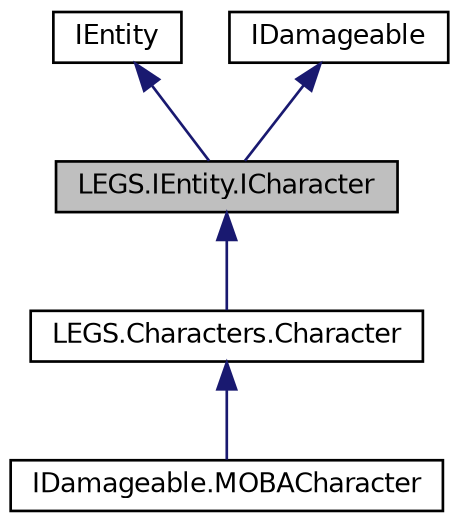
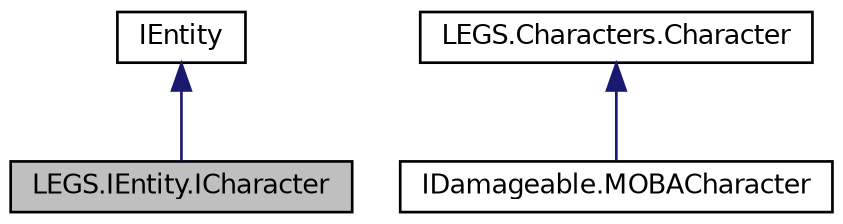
(339, 37) -> none
(227, 275) -> none
